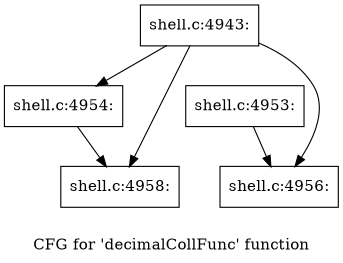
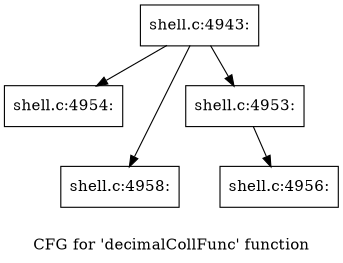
(315, 89) -> (219, 61)
(89, 142) -> none
